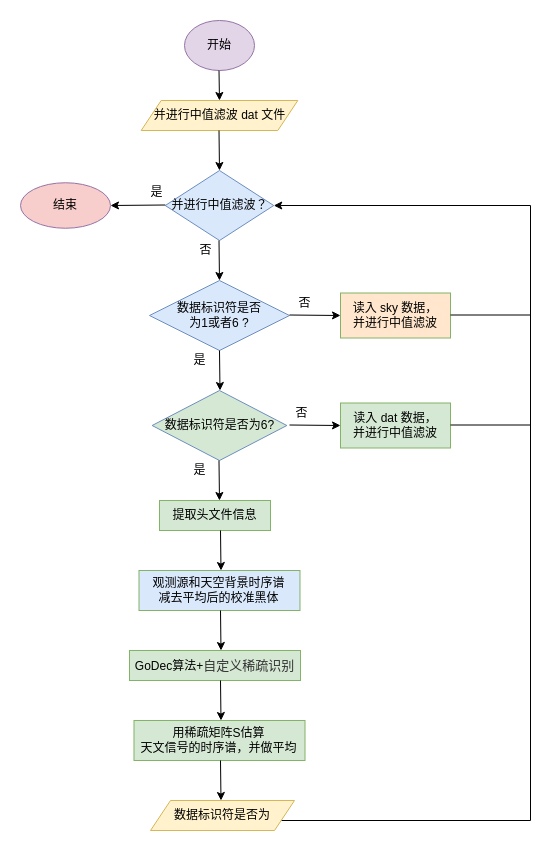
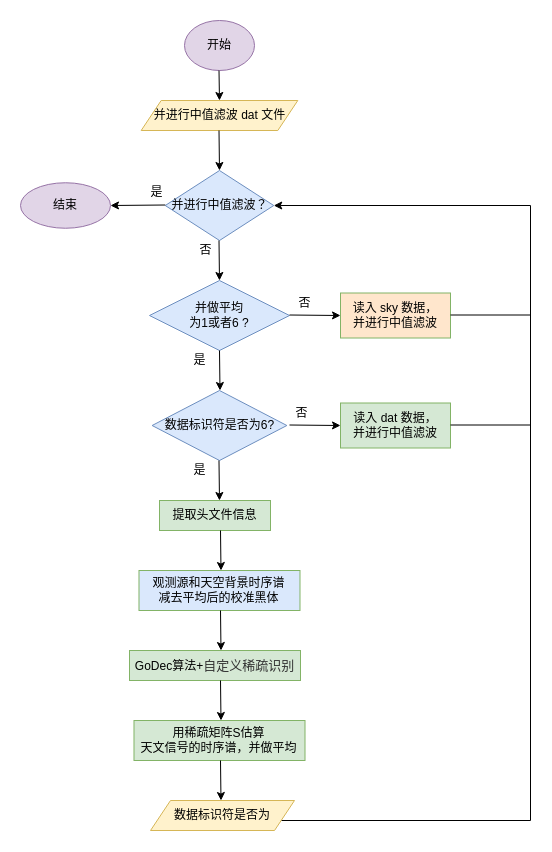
(66, 206) -> (66, 206)
(220, 316) -> (220, 316)
(219, 426) -> (219, 426)
